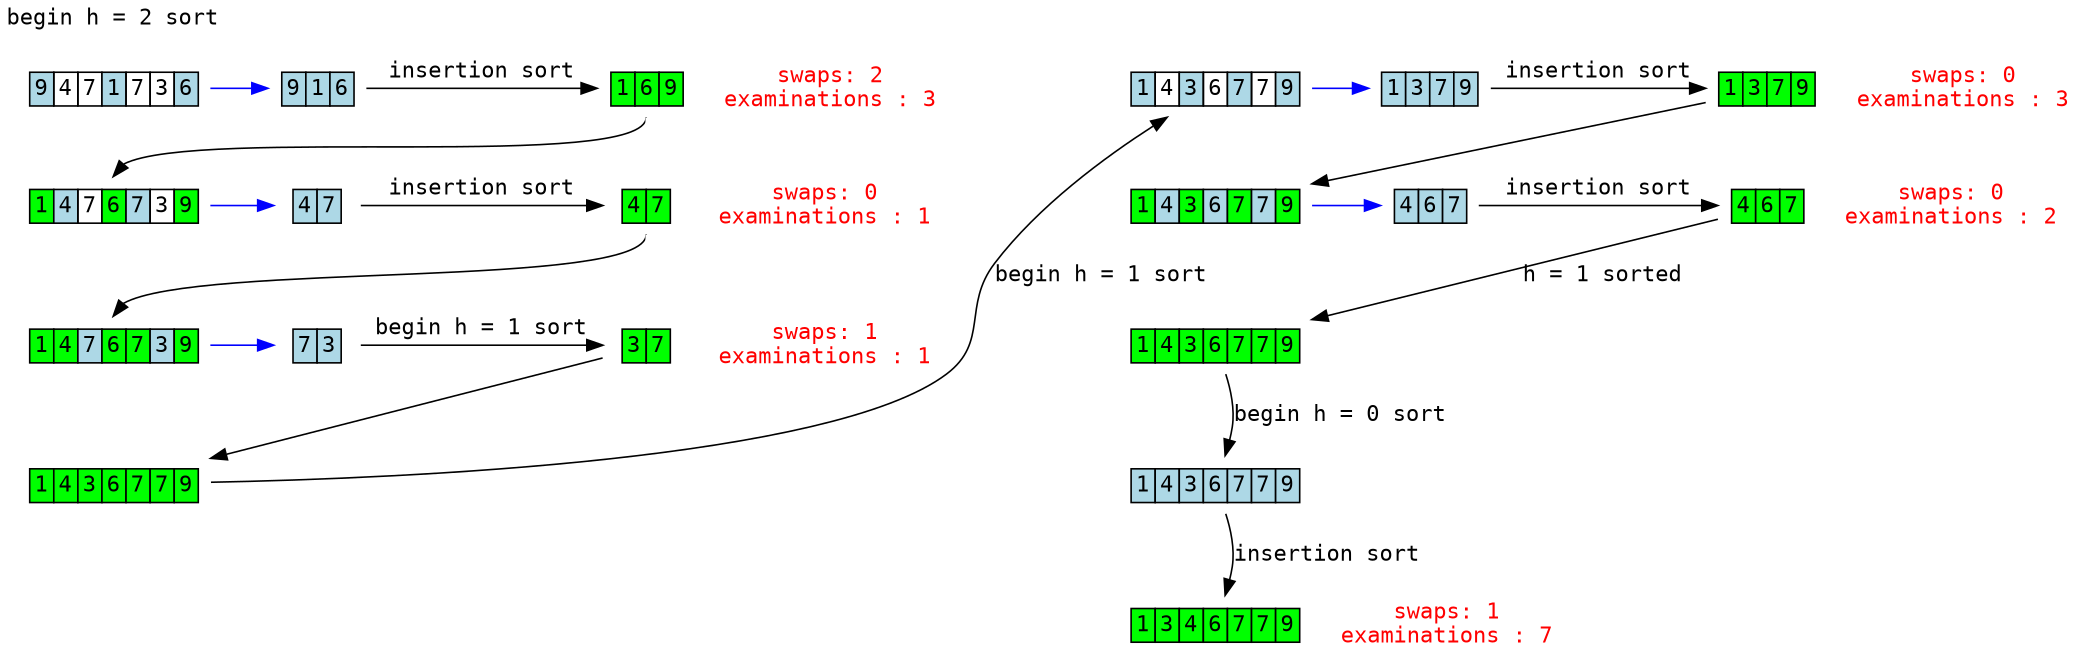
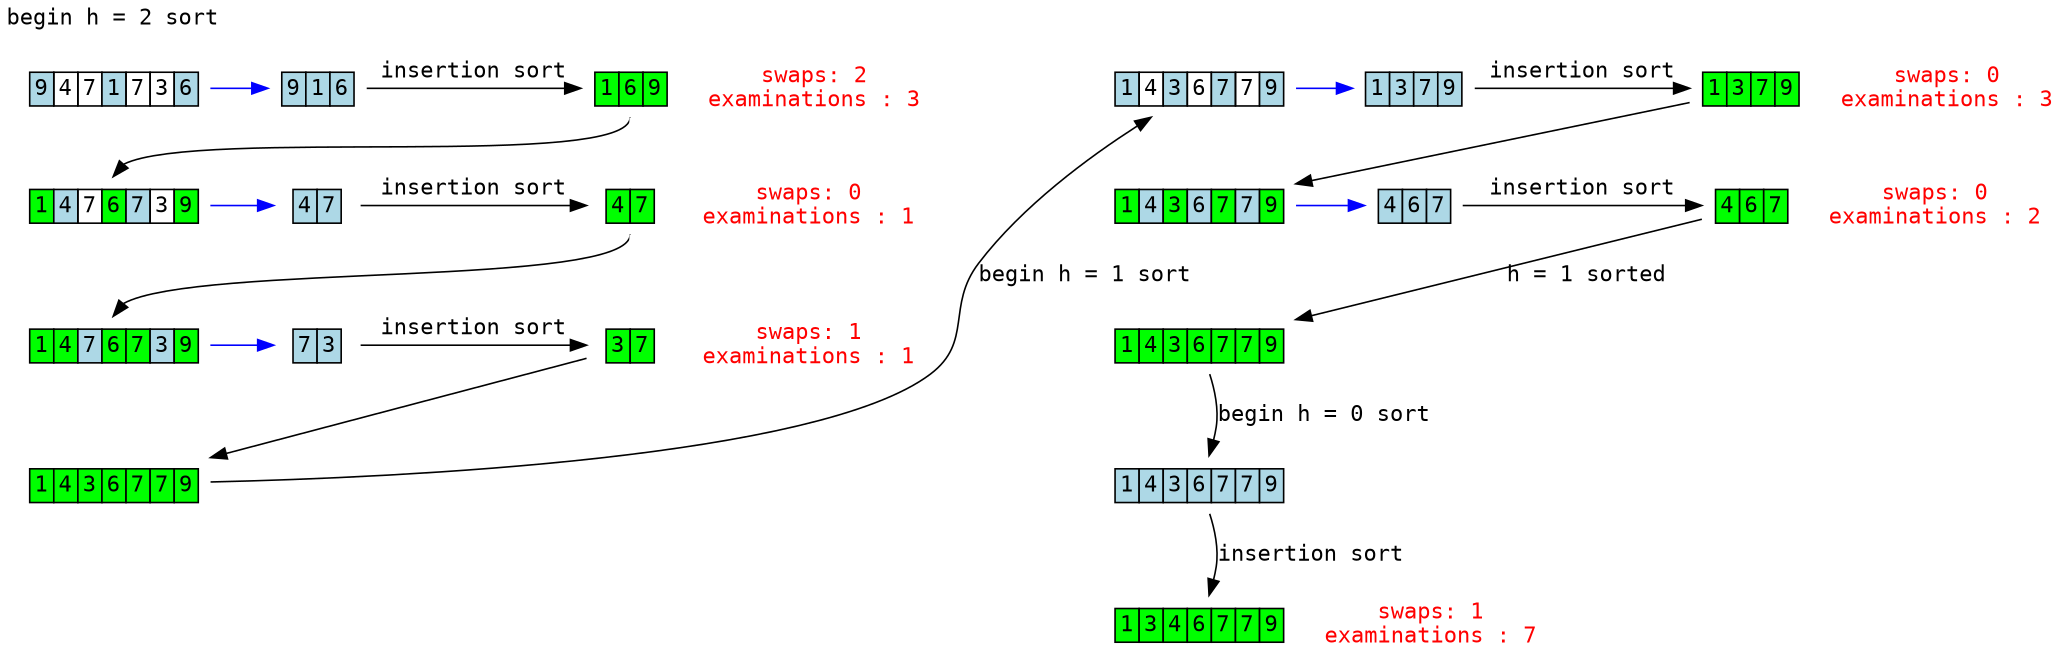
(482, 328) -> (474, 328)
